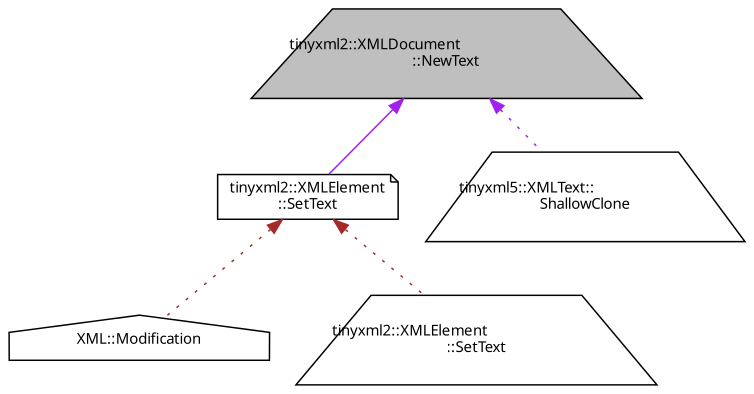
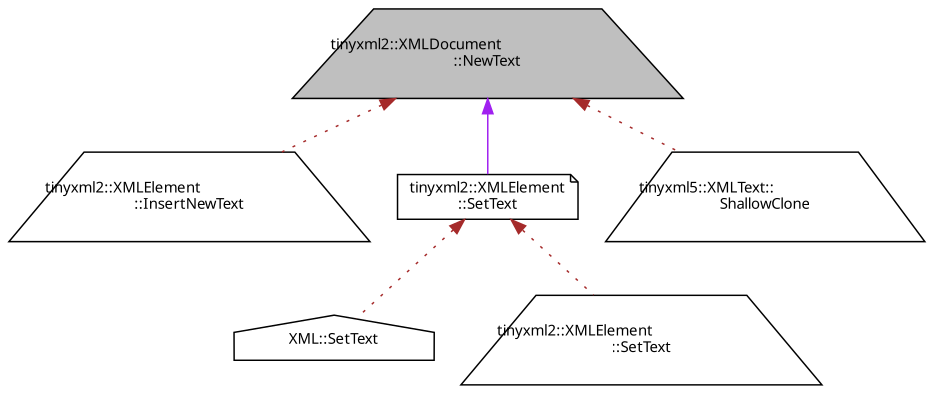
(521, 131) -> (633, 129)
none -> (189, 197)
(139, 340) -> (334, 340)
